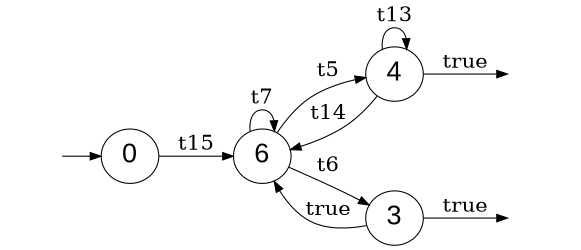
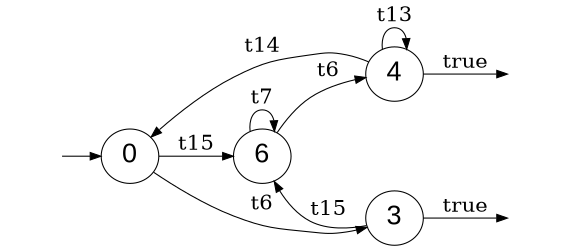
(328, 71) -> (328, 71)
(343, 127) -> (256, 67)
(325, 183) -> (250, 222)
(328, 210) -> (328, 210)
